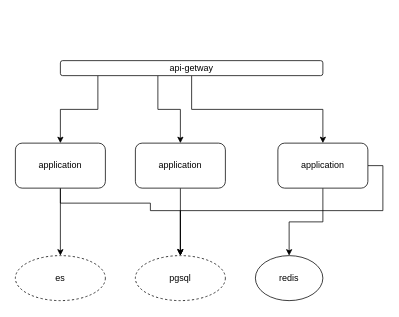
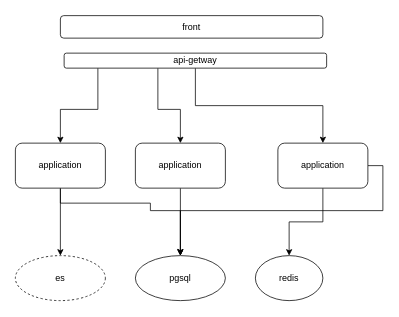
none -> (192, 27)
(192, 68) -> (195, 60)
(180, 278) -> (180, 278)
